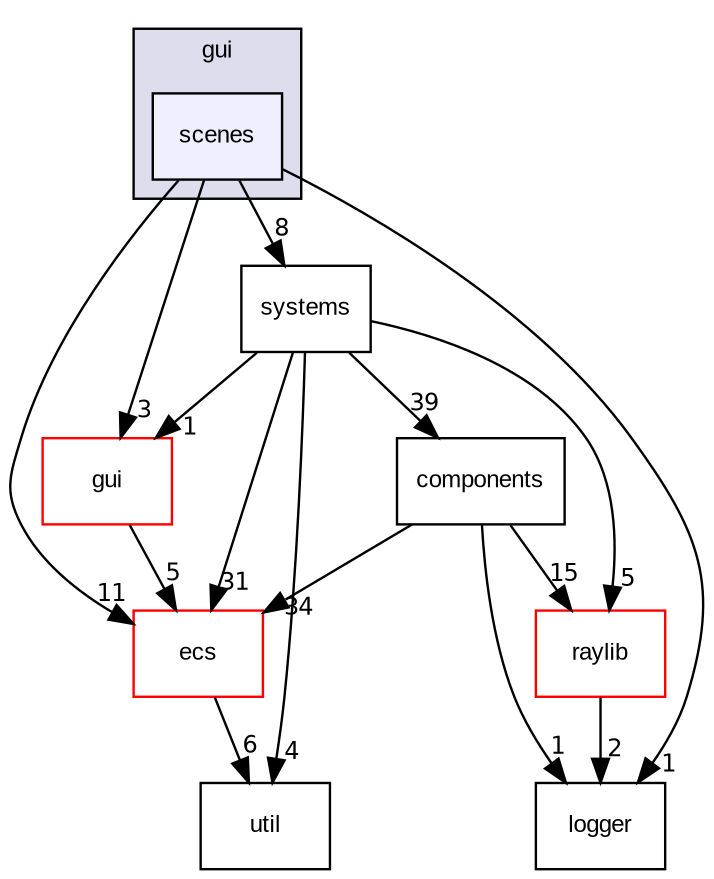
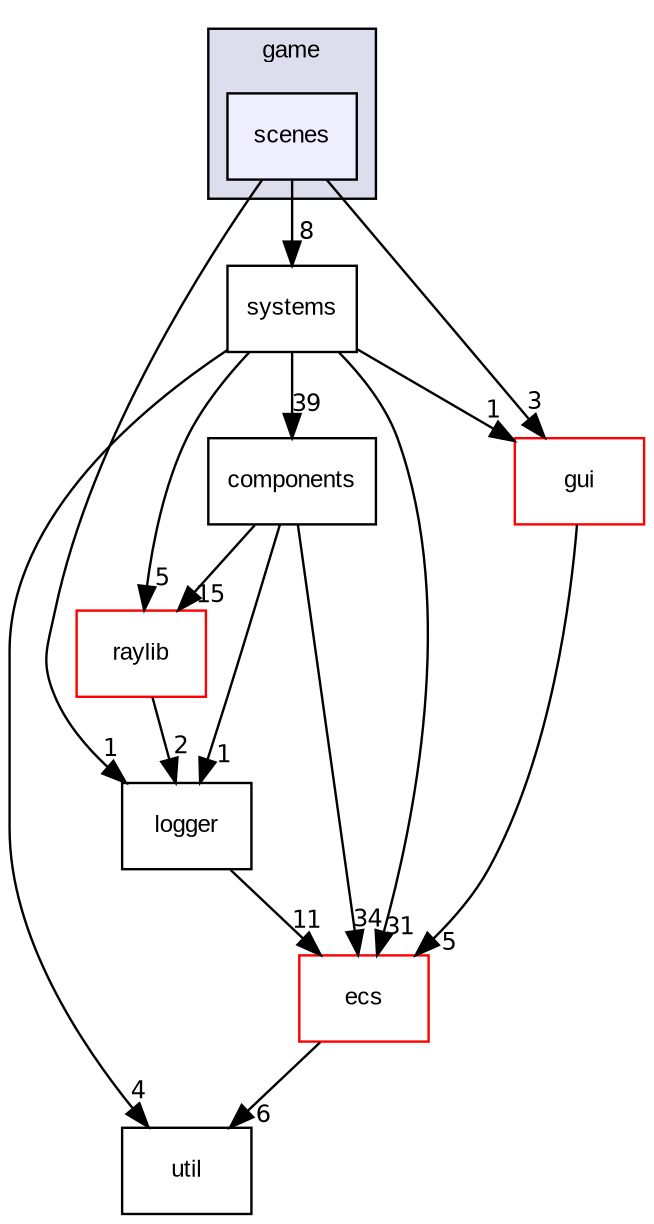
(217, 51) -> (292, 51)
(36, 397) -> (267, 904)
